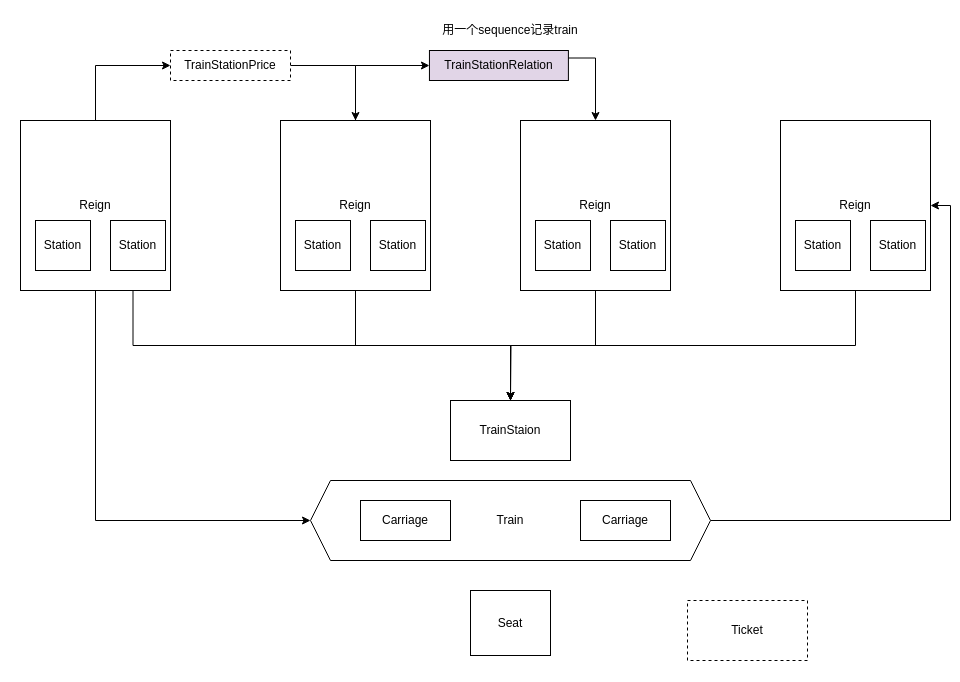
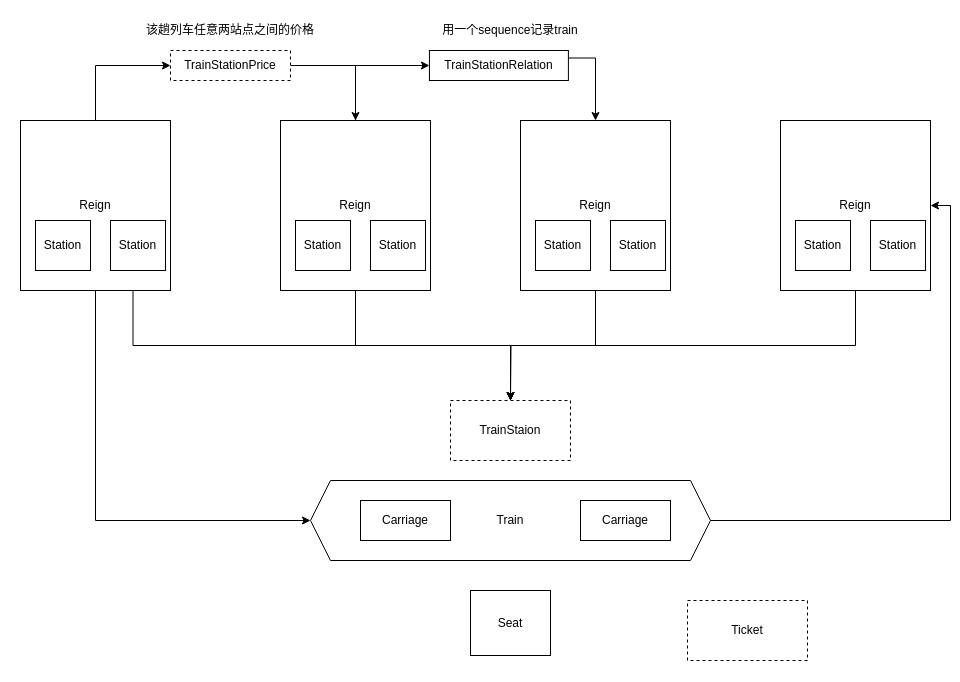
none -> (231, 31)
(499, 66) -> (499, 66)
(511, 431) -> (511, 431)
